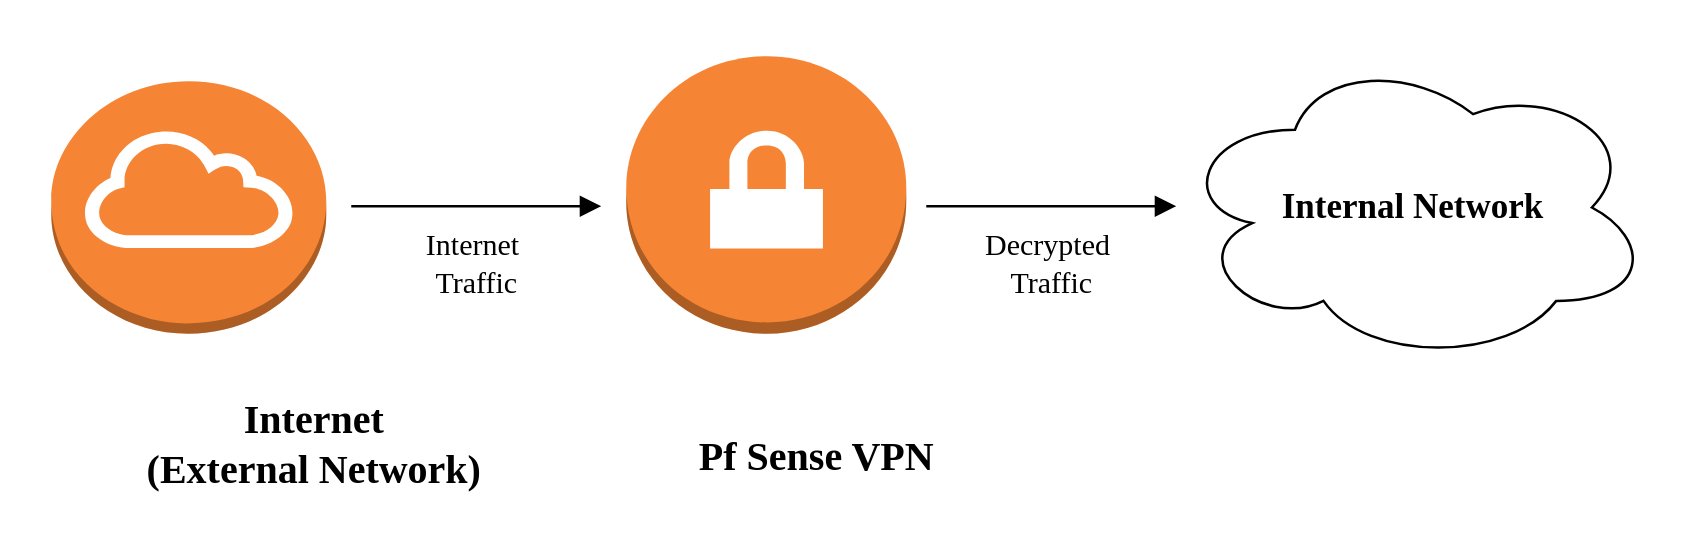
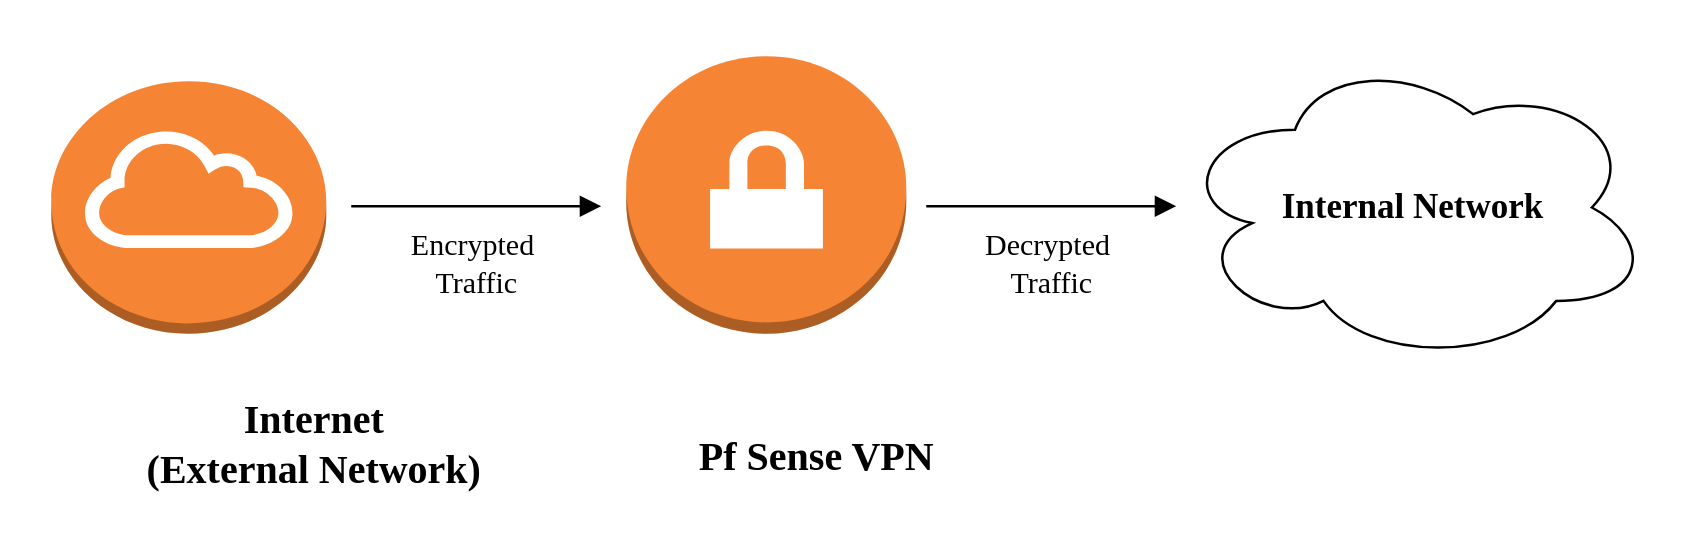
(478, 264) -> (478, 264)
